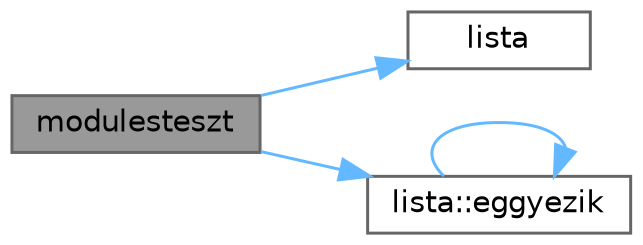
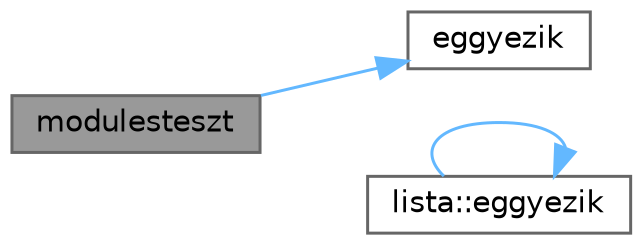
(499, 40) -> (499, 40)
(301, 161) -> none
